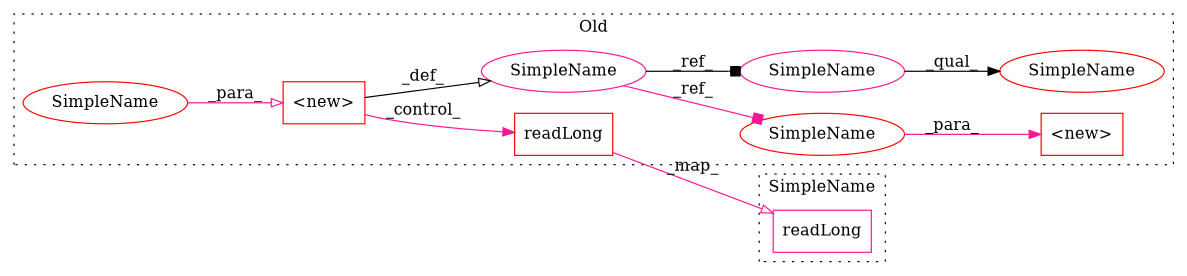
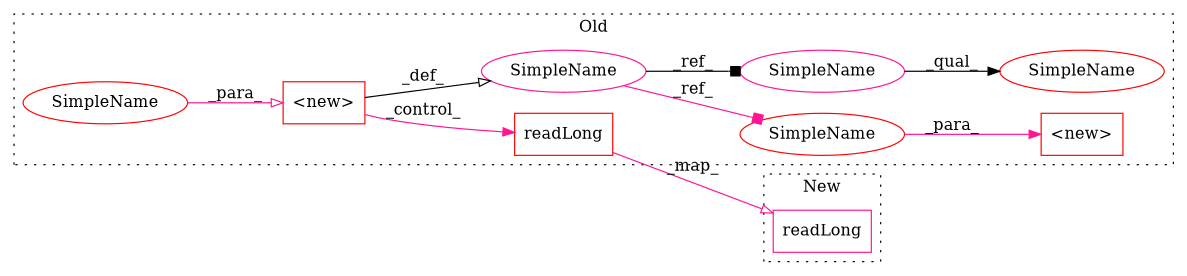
(822, 187) -> (822, 187)
